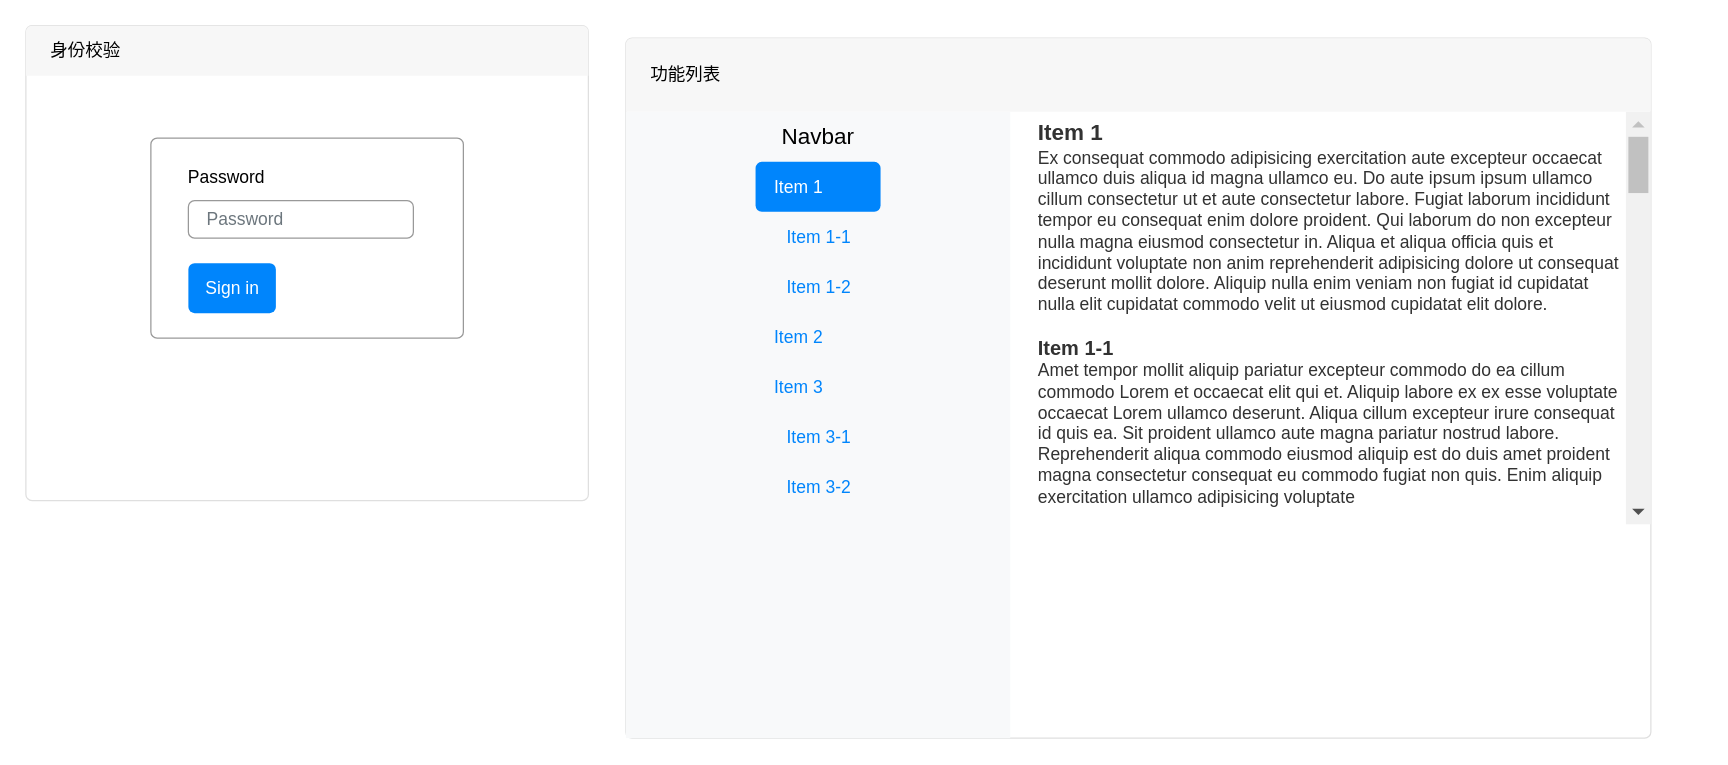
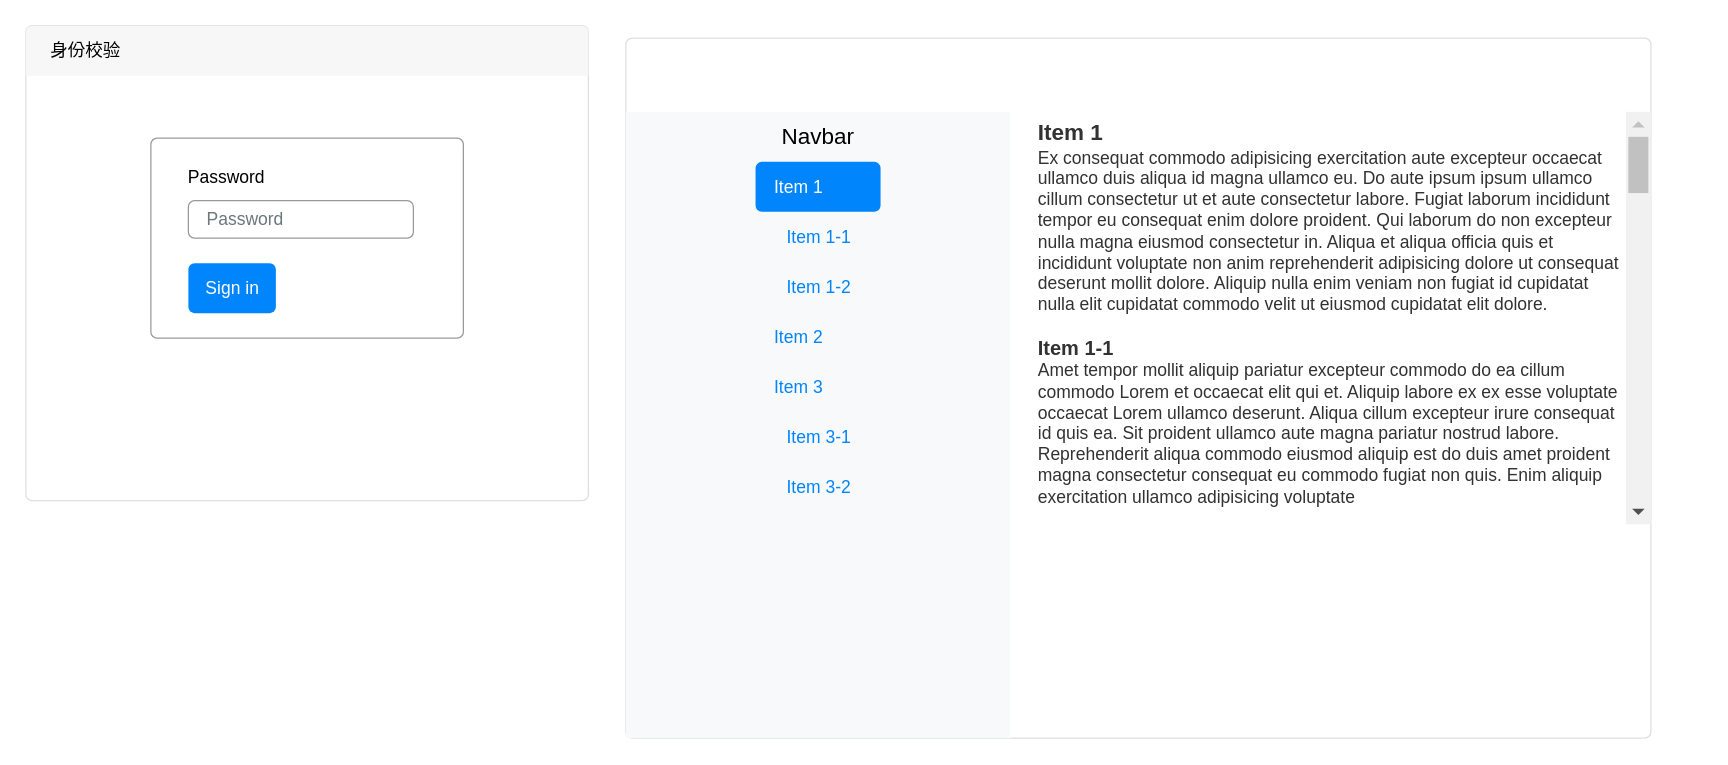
(1138, 75) -> none
